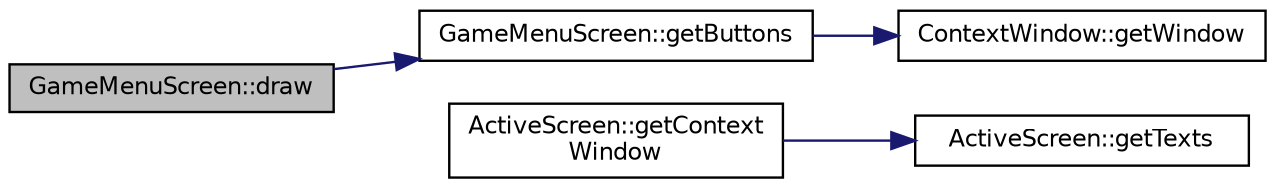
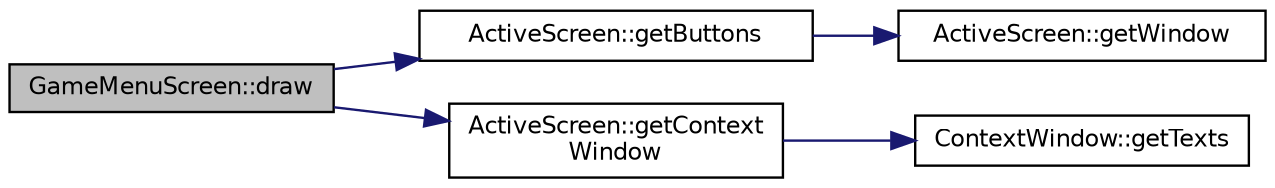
(616, 36) -> (616, 36)
(1082, 36) -> (1082, 36)
none -> (379, 113)
(1082, 141) -> (1082, 141)
